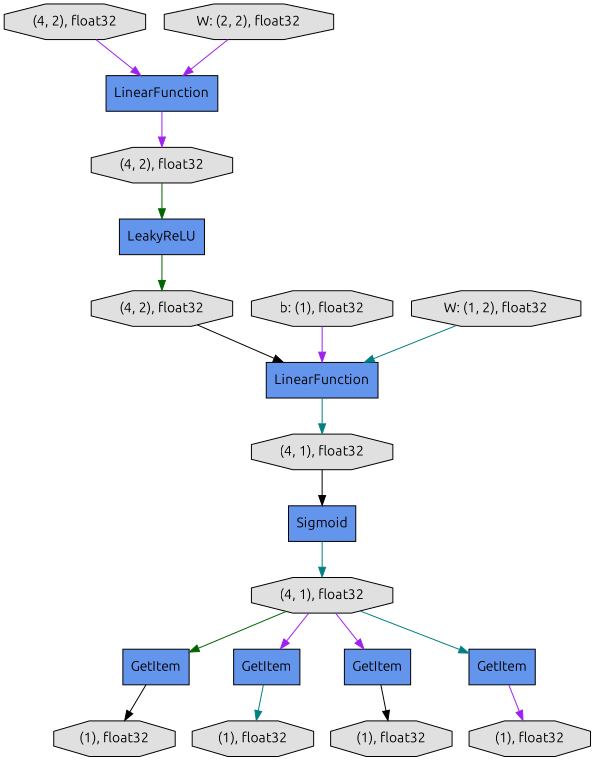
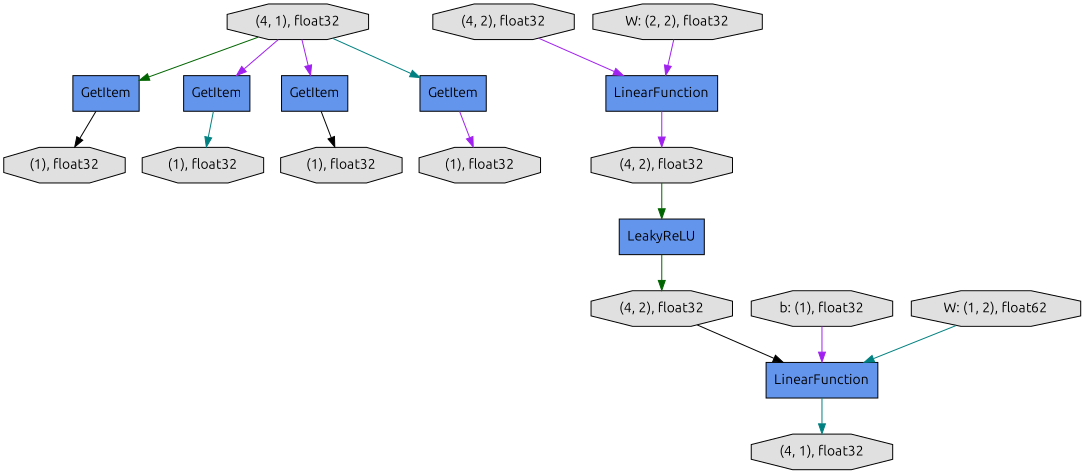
(496, 309) -> (996, 309)
(322, 524) -> none
